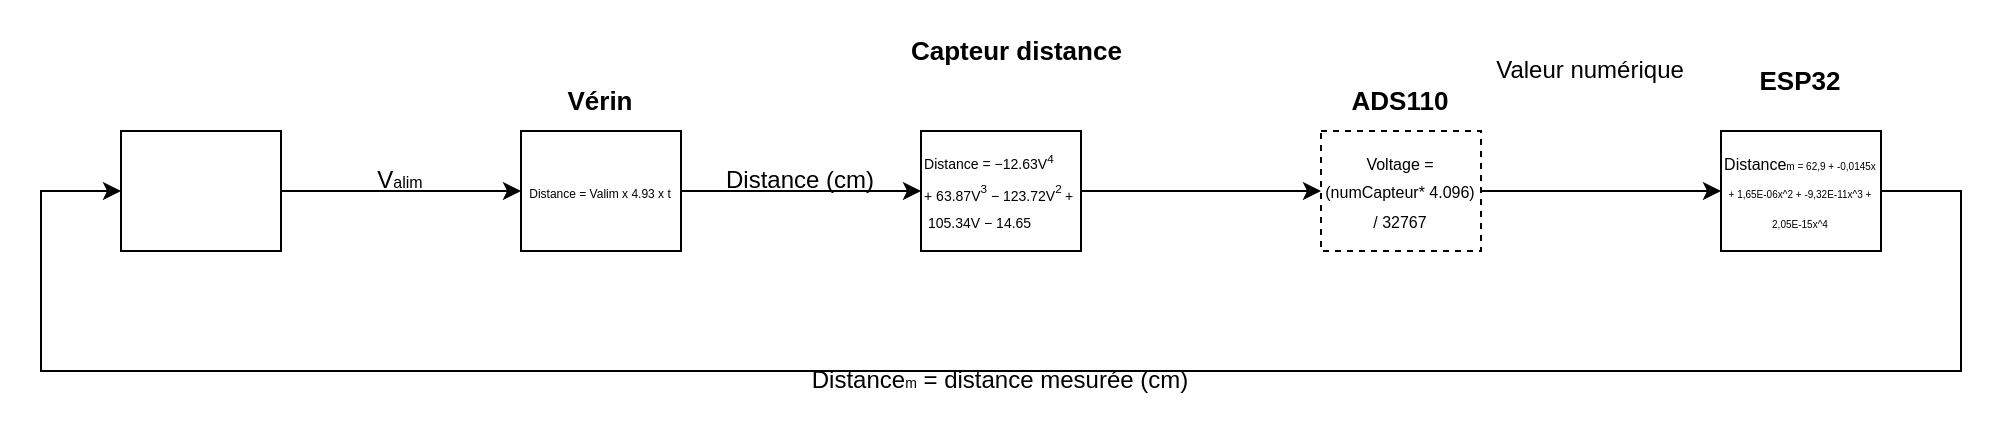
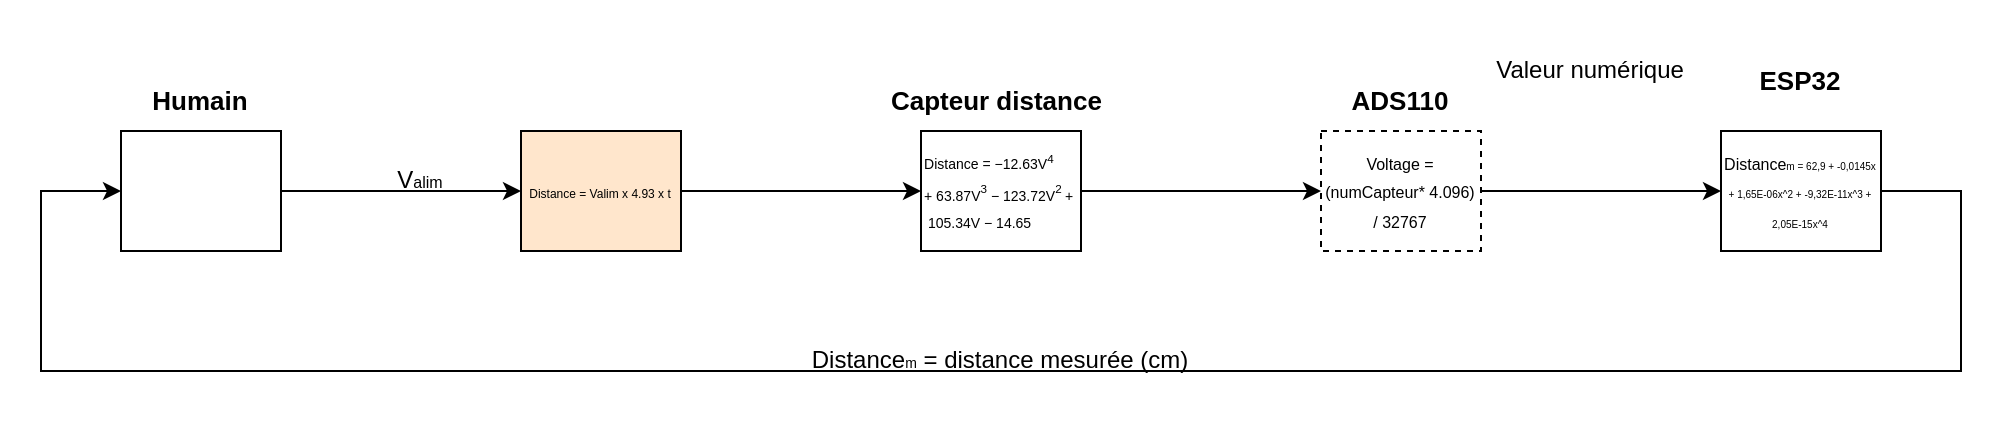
(1021, 51) -> (1001, 101)
none -> (201, 101)
(601, 101) -> none
(401, 181) -> (421, 181)
(801, 181) -> none
(601, 191) -> (601, 191)
(1001, 381) -> (1001, 361)
